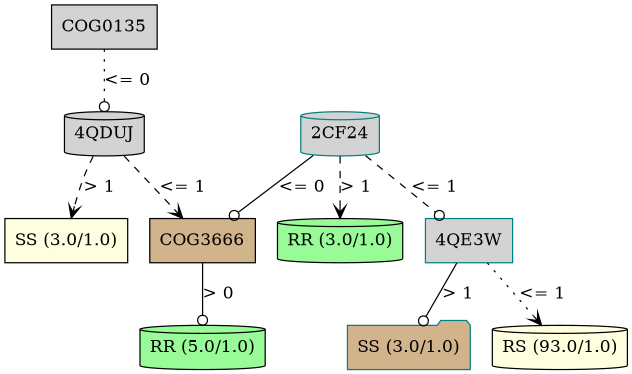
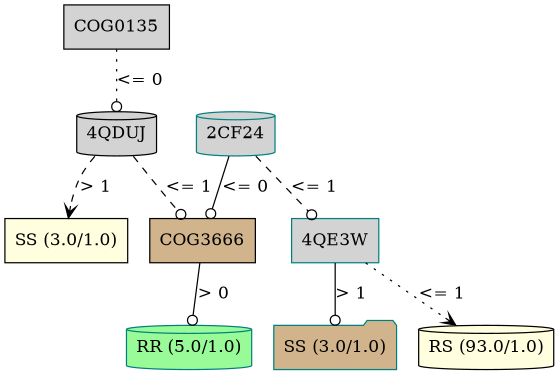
(149, 183) -> (155, 184)
(340, 241) -> none
(203, 347) -> (189, 347)
